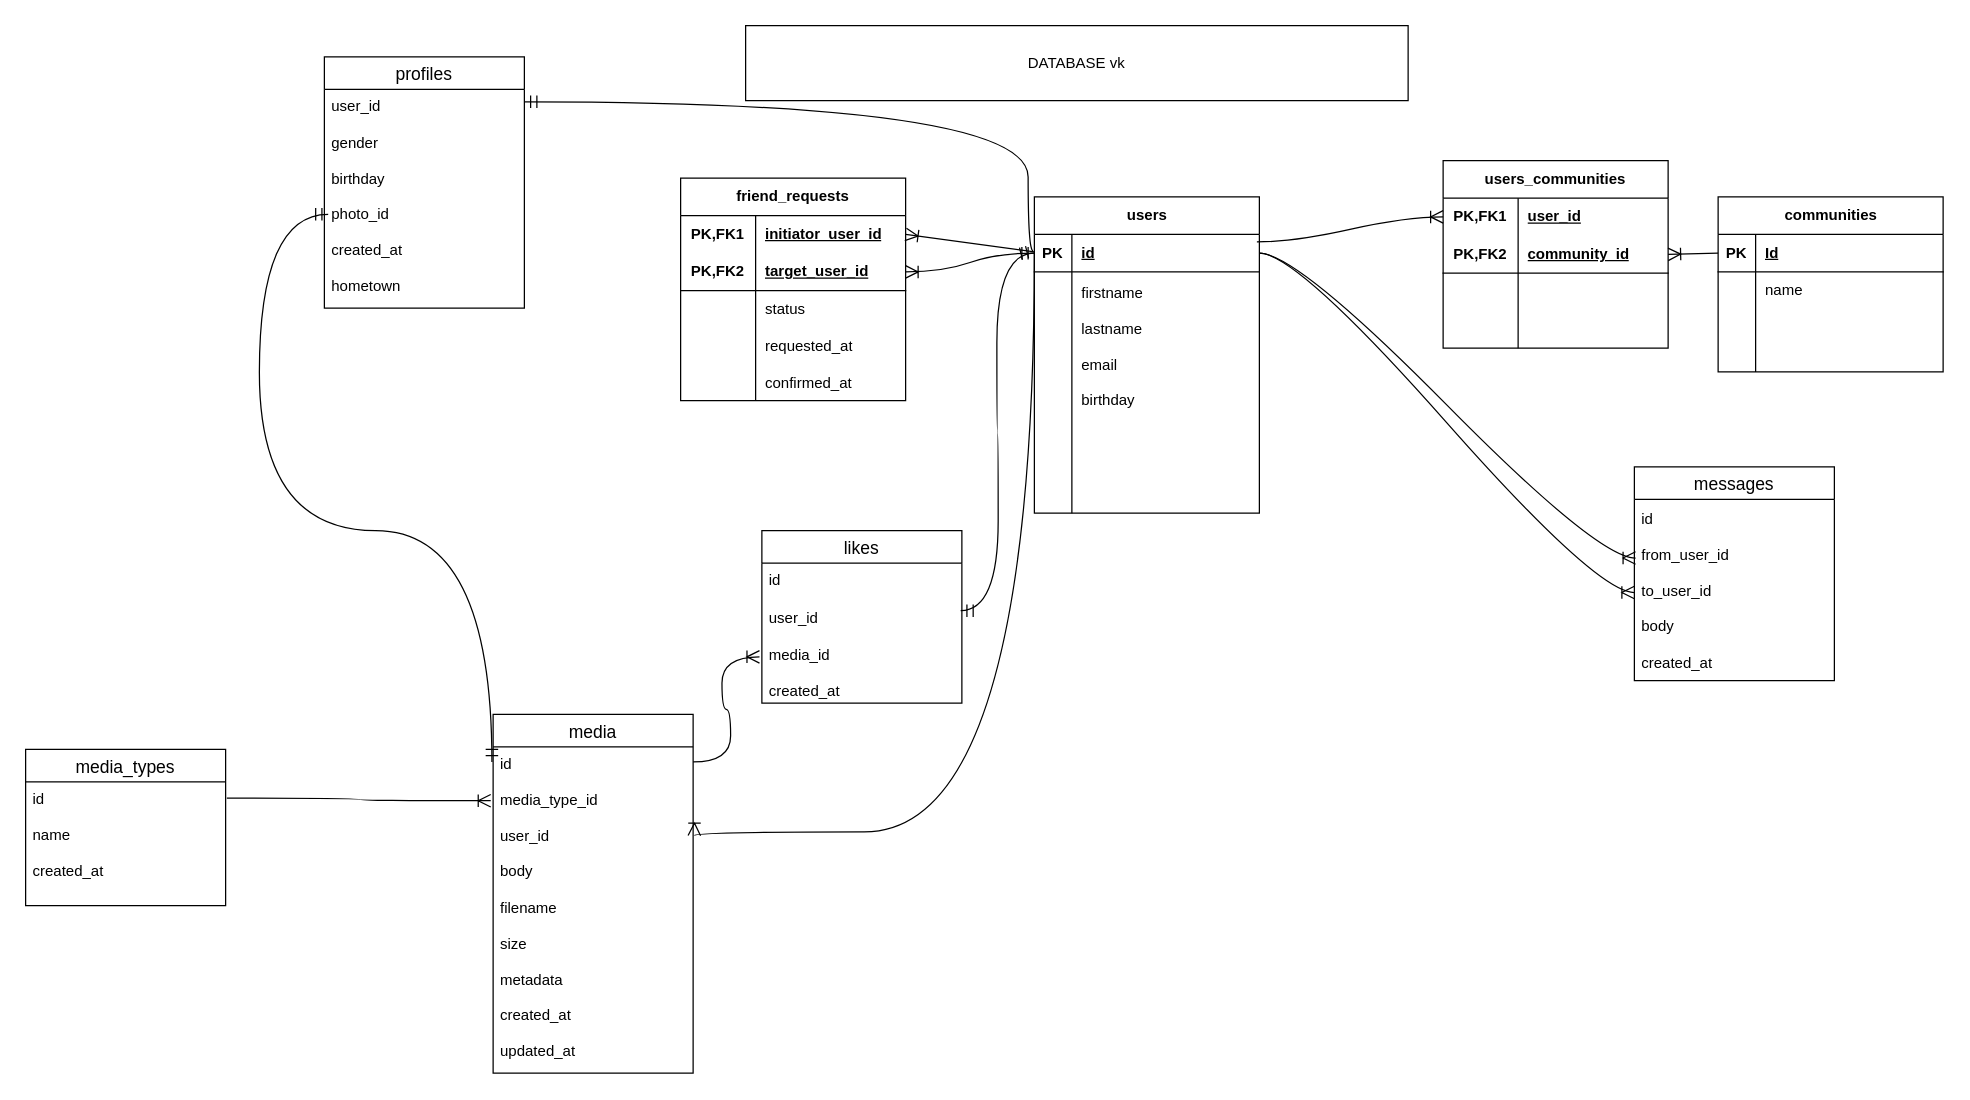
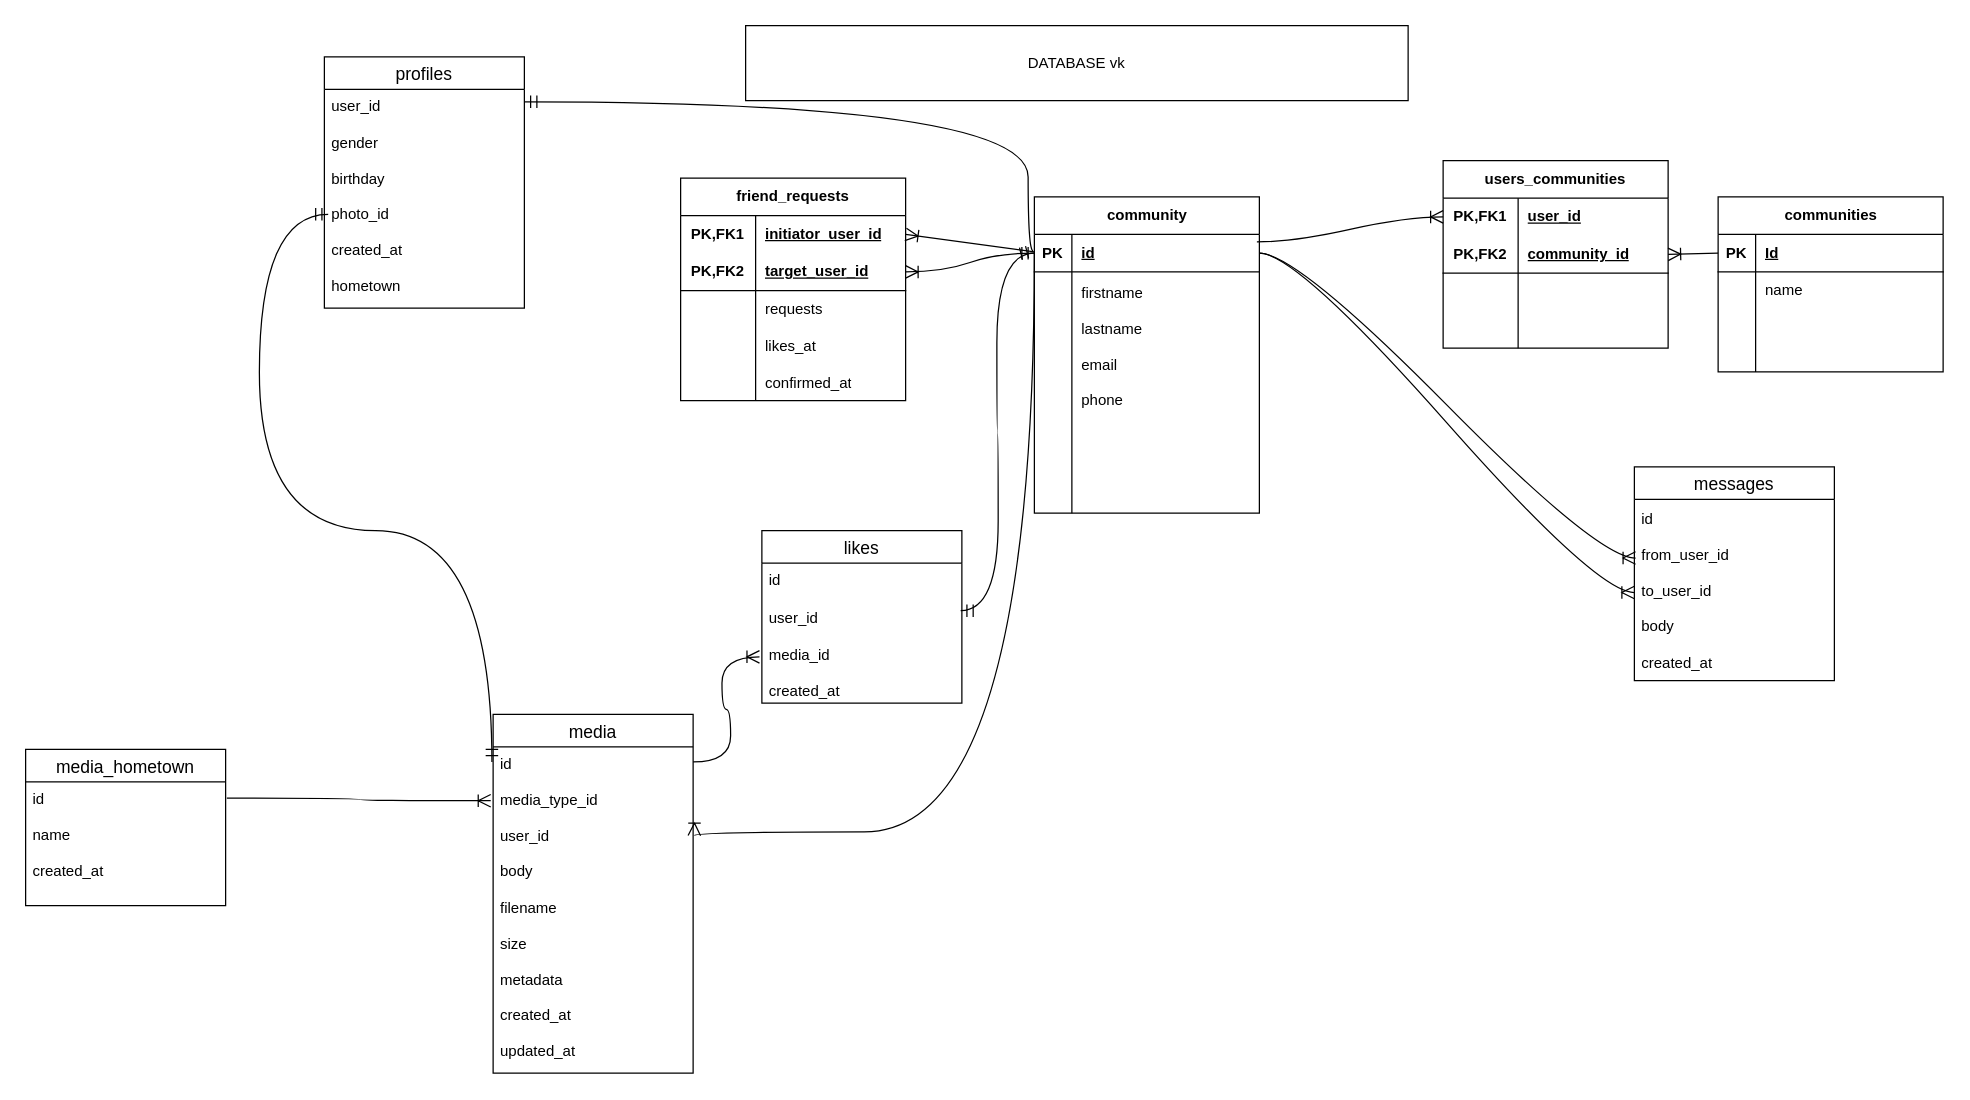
(1148, 216) -> (1148, 216)
(791, 309) -> (799, 309)
(1118, 356) -> (1118, 356)
(816, 364) -> (814, 364)
(125, 767) -> (125, 767)
